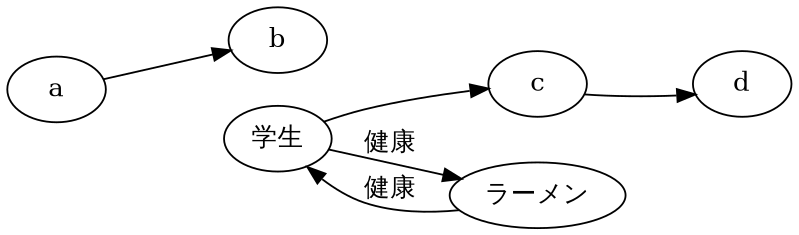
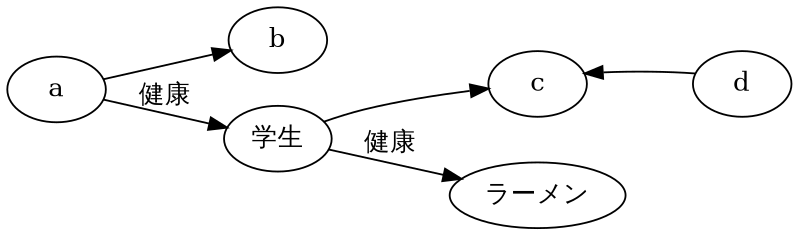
(631, 96) -> (649, 72)
(387, 208) -> (156, 112)
